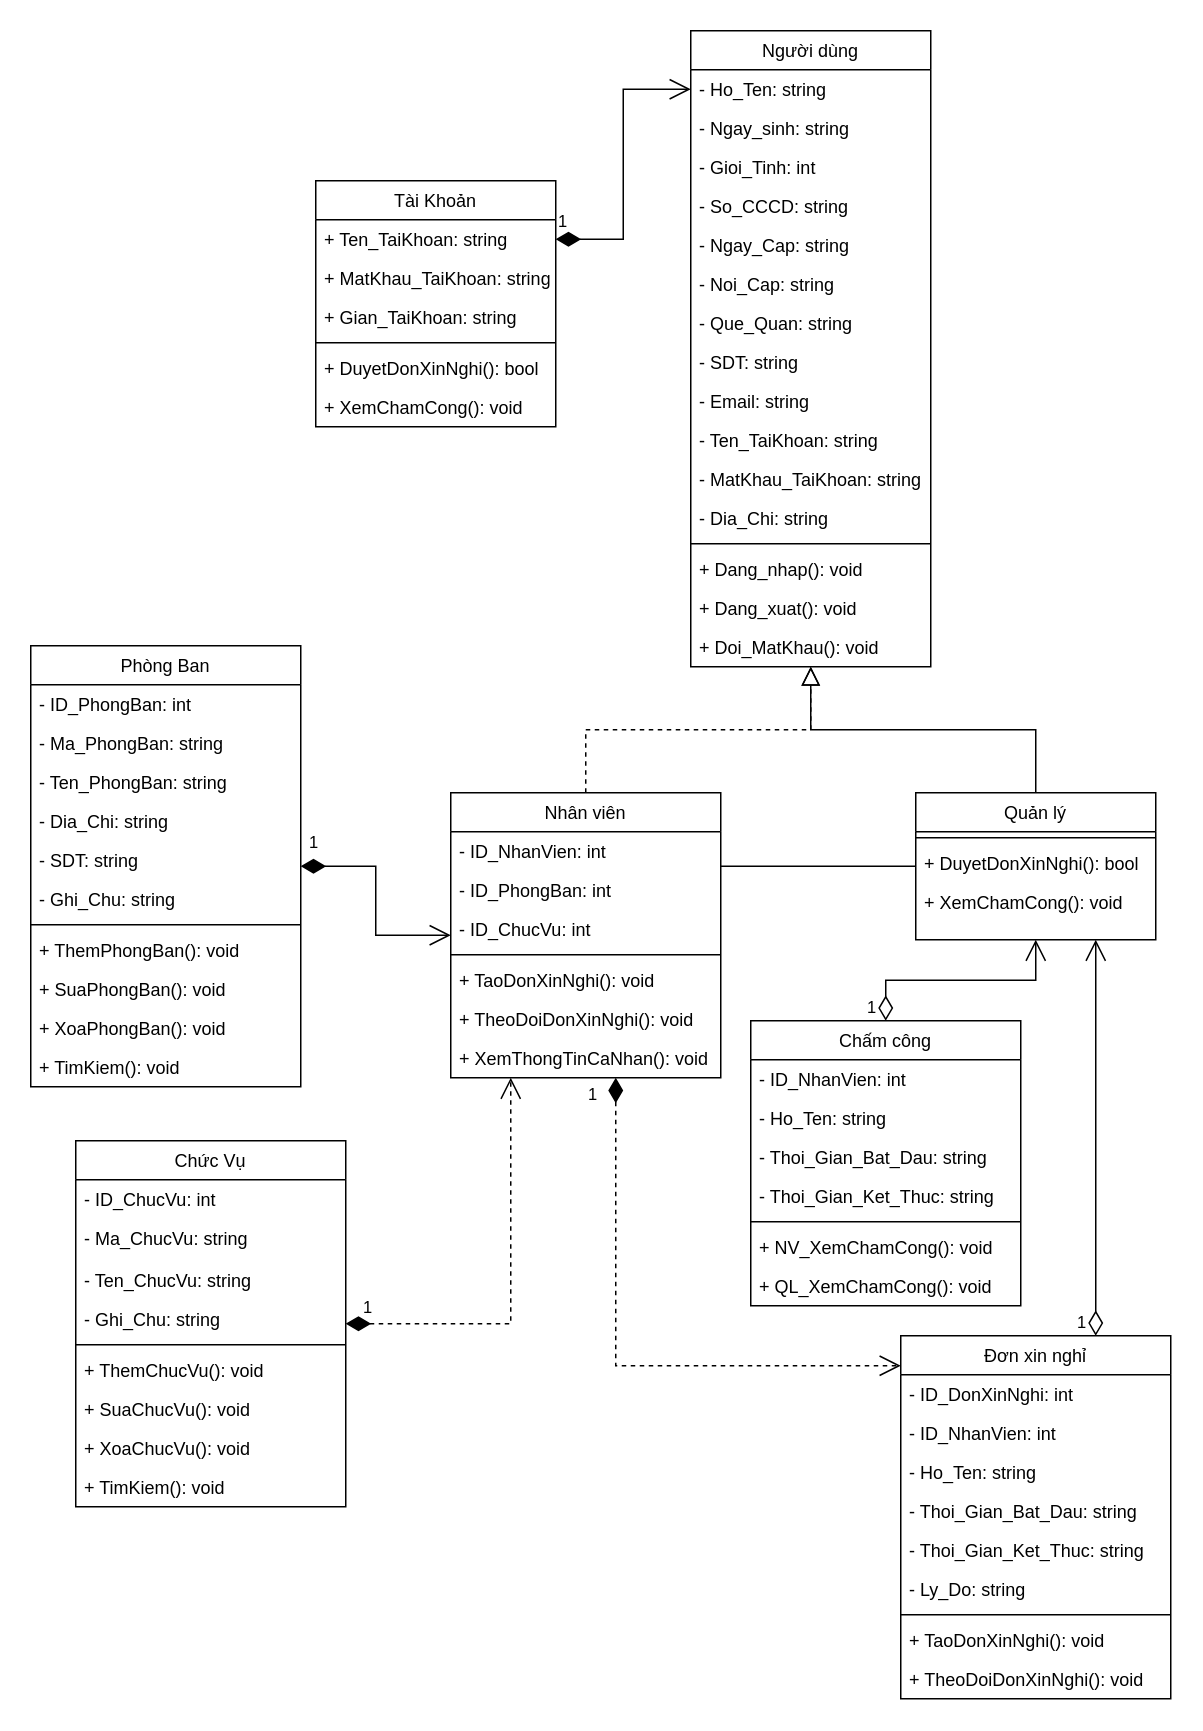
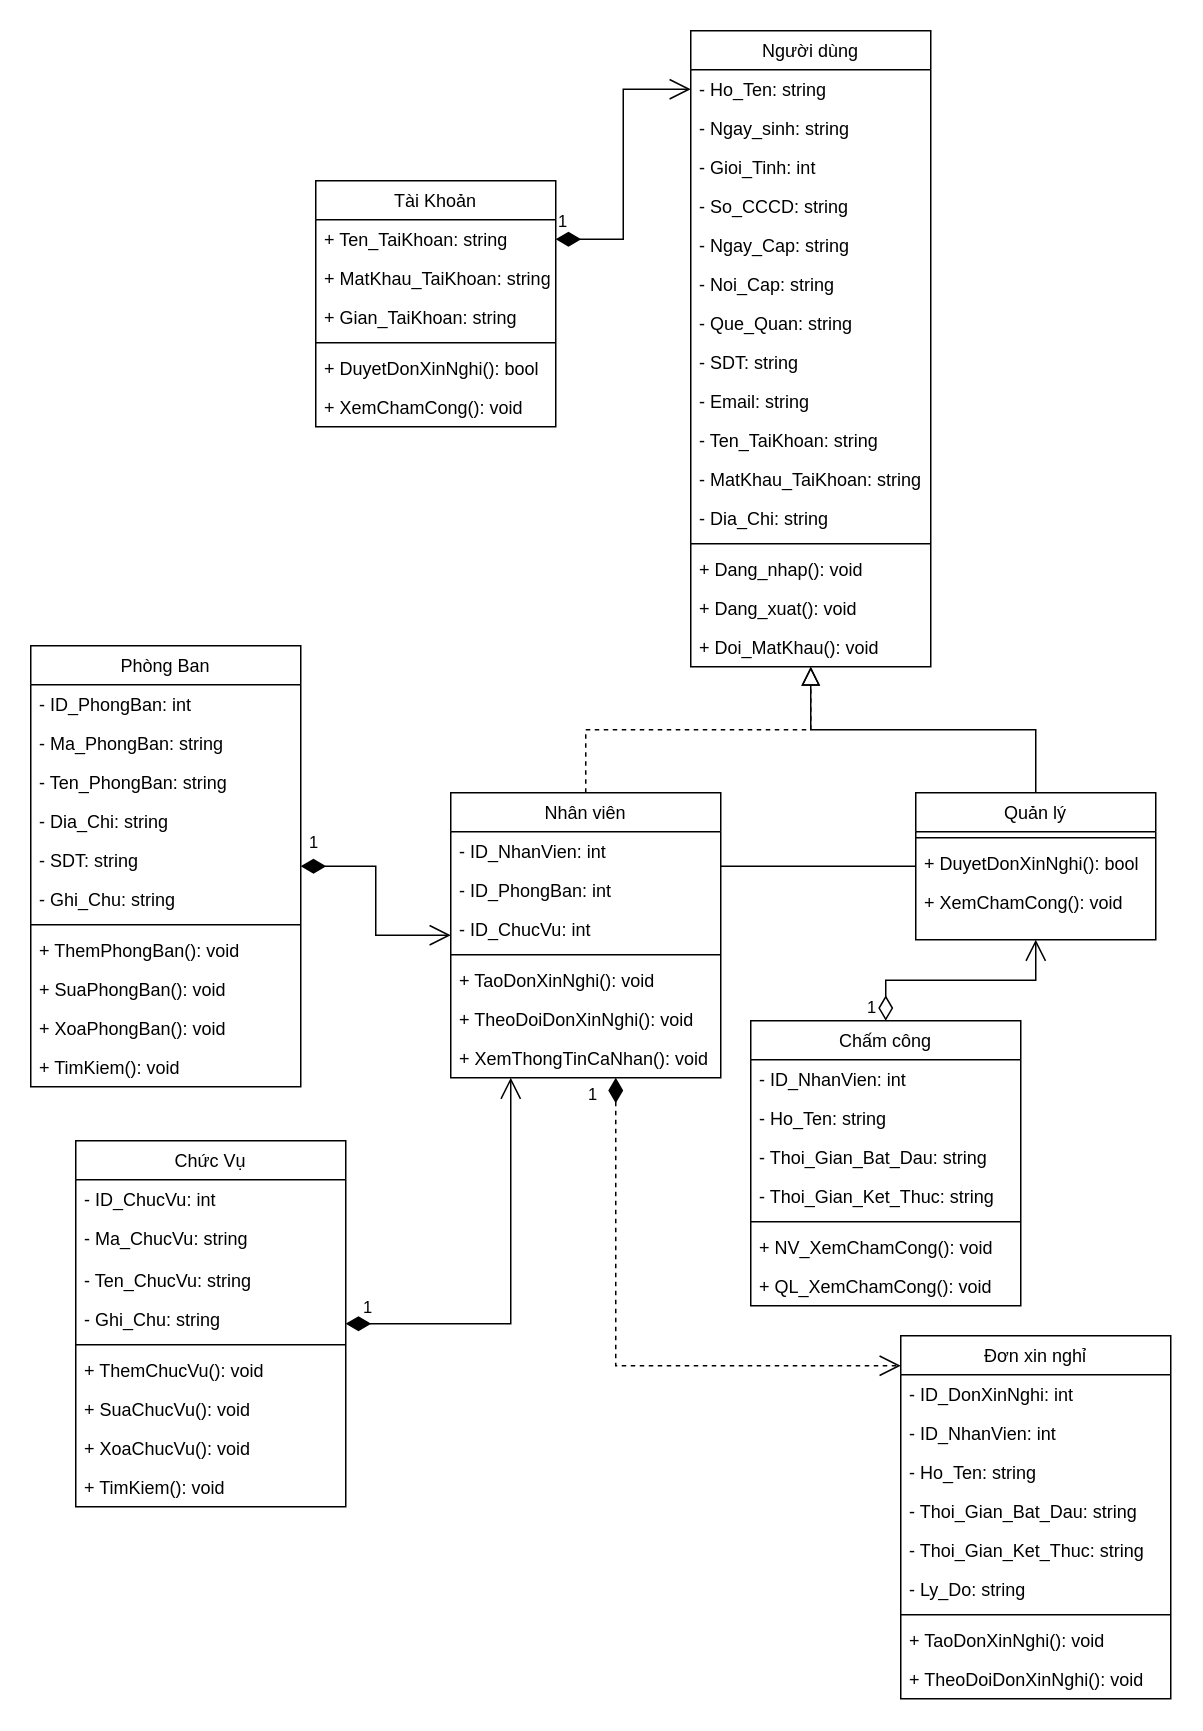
(1096, 1128) -> none
(511, 1275) -> (511, 1275)
